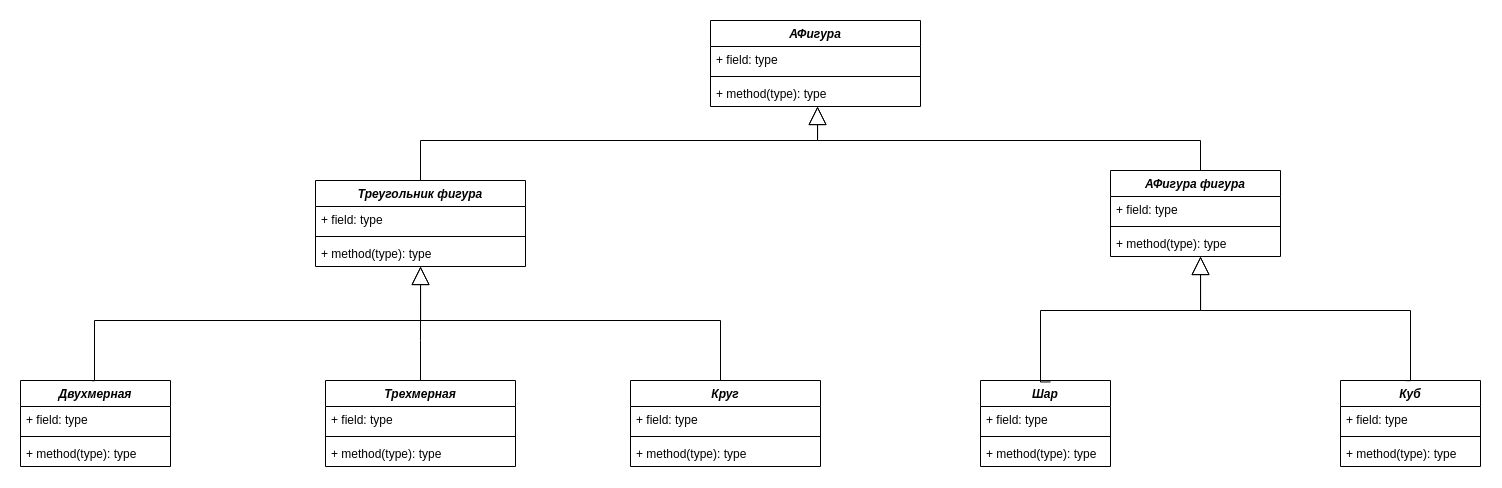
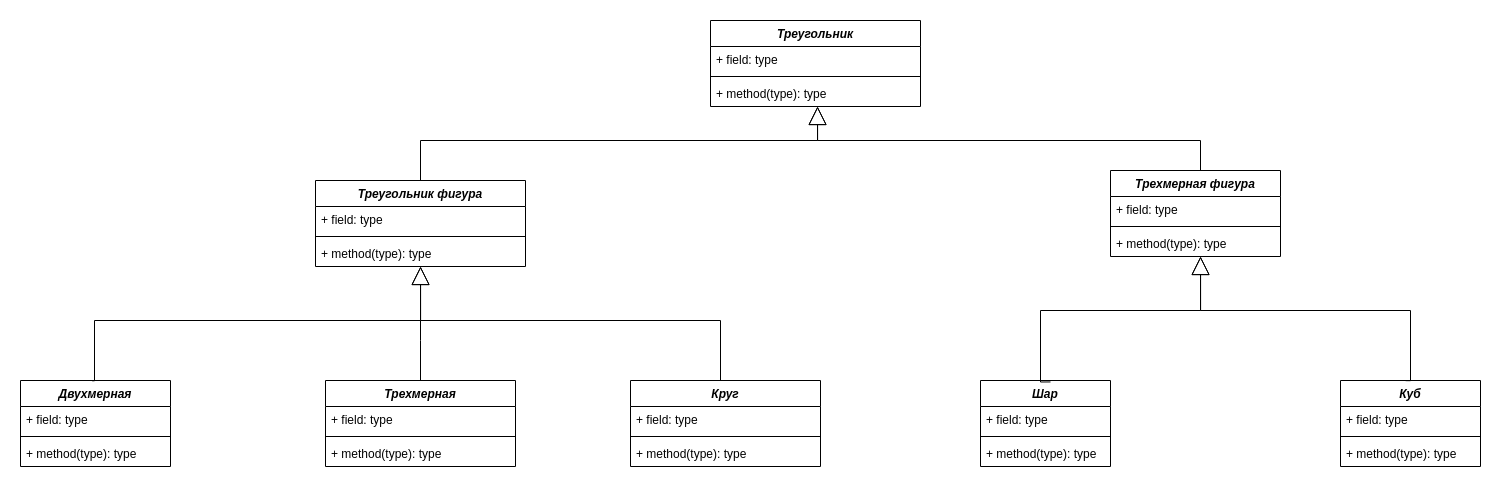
(816, 35) -> (816, 35)
(1196, 185) -> (1196, 185)
